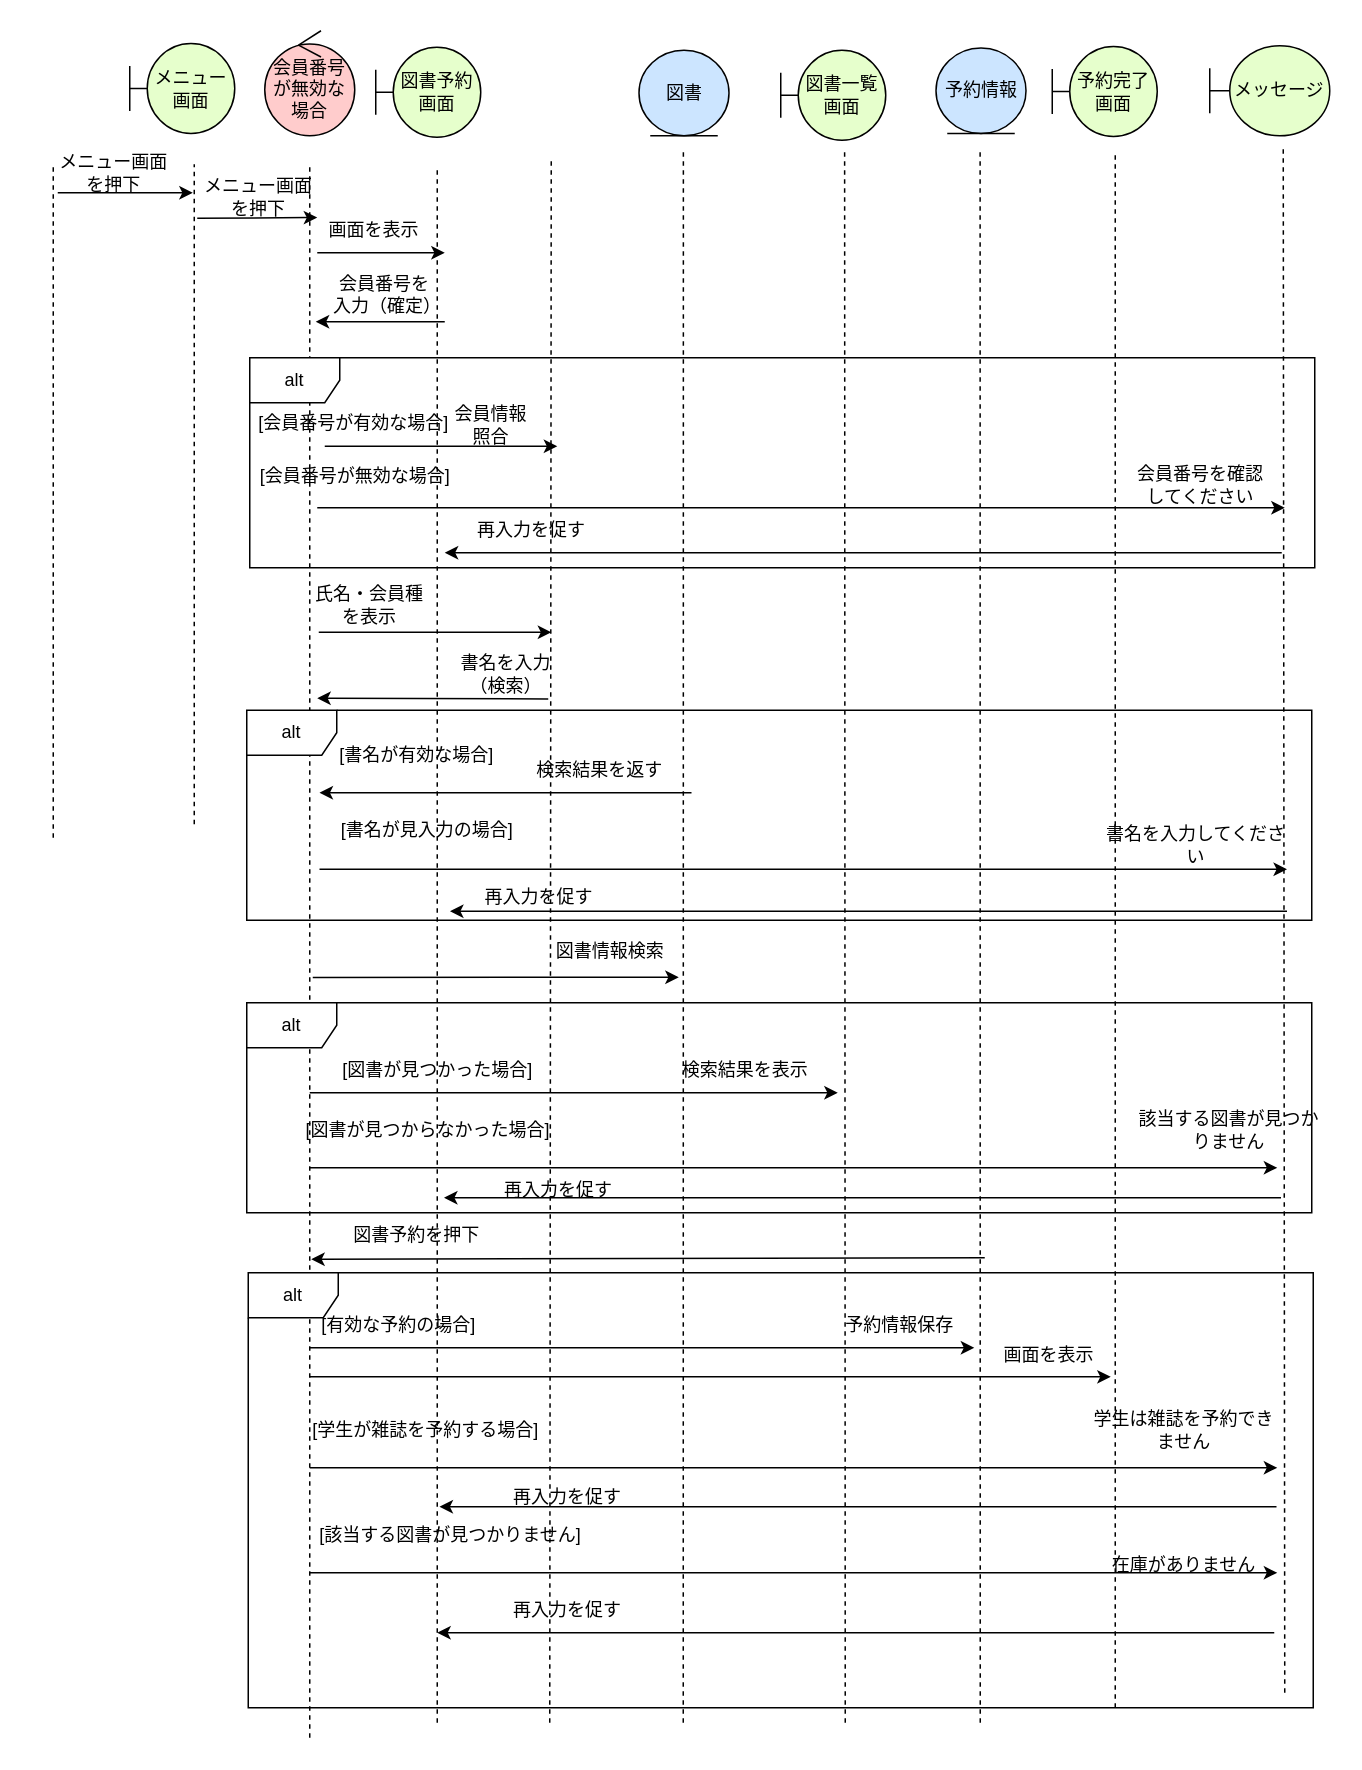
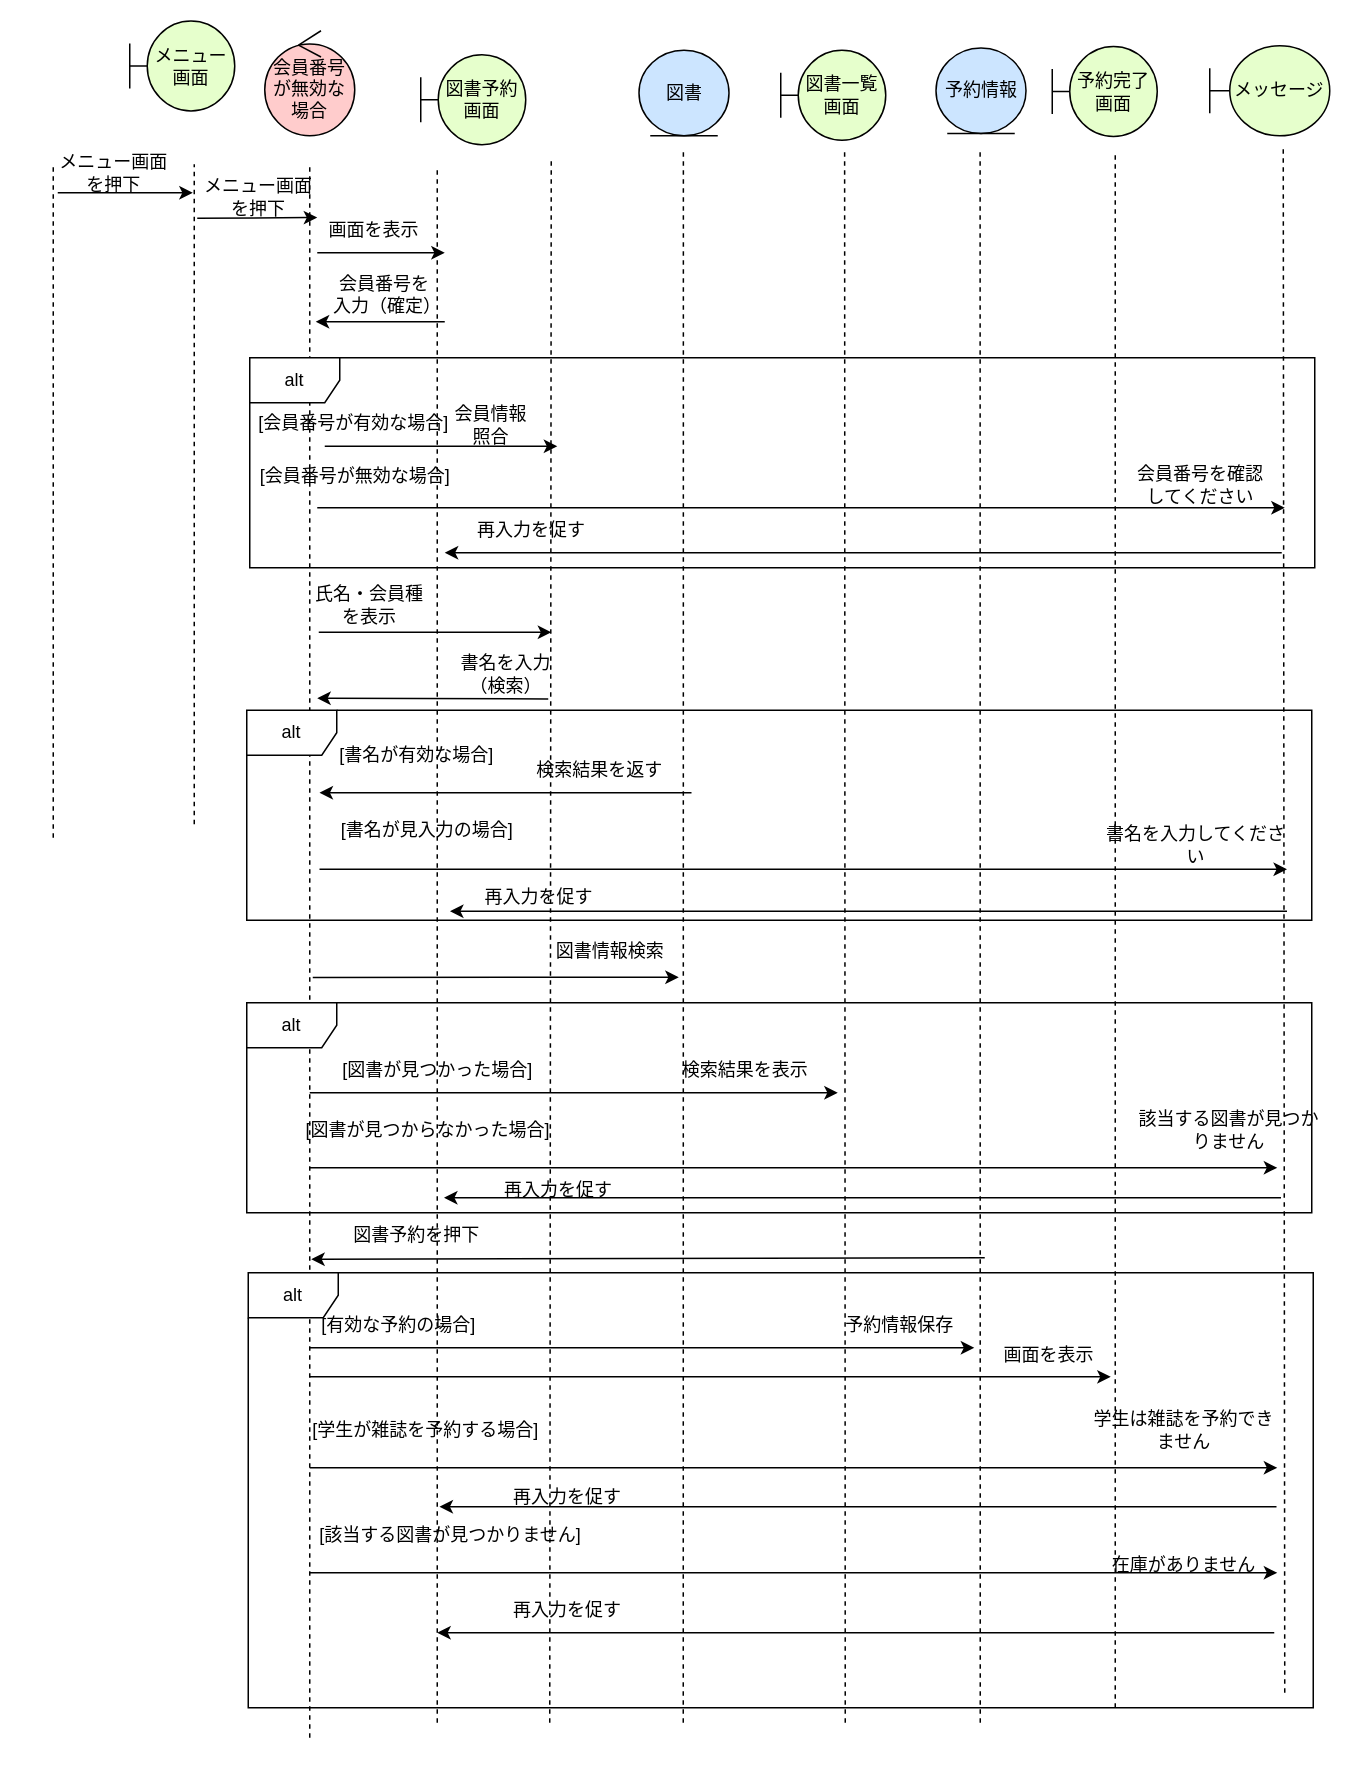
(182, 89) -> (182, 66)
(428, 92) -> (473, 100)
